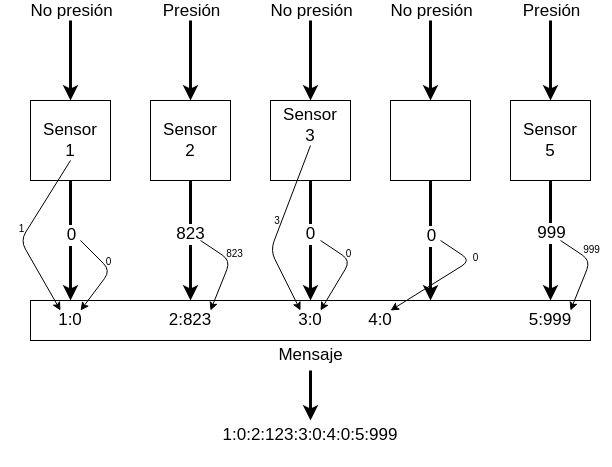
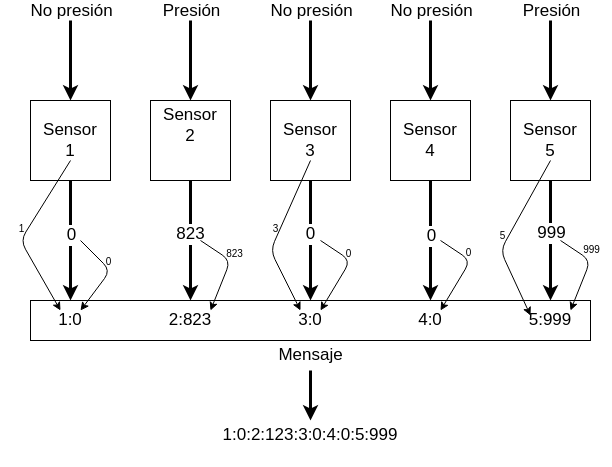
(311, 126) -> (311, 141)
(191, 141) -> (191, 126)
none -> (431, 141)
none -> (512, 229)
(381, 321) -> (431, 321)
